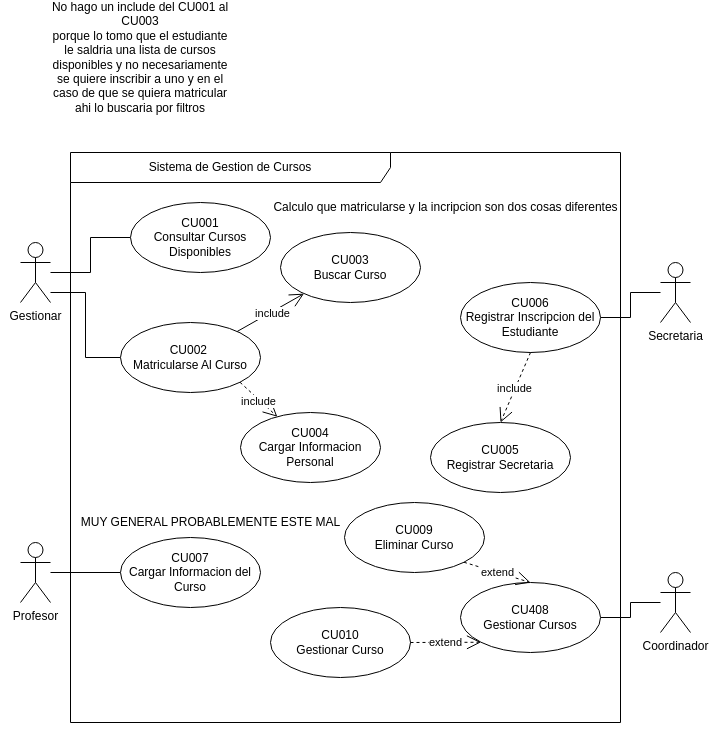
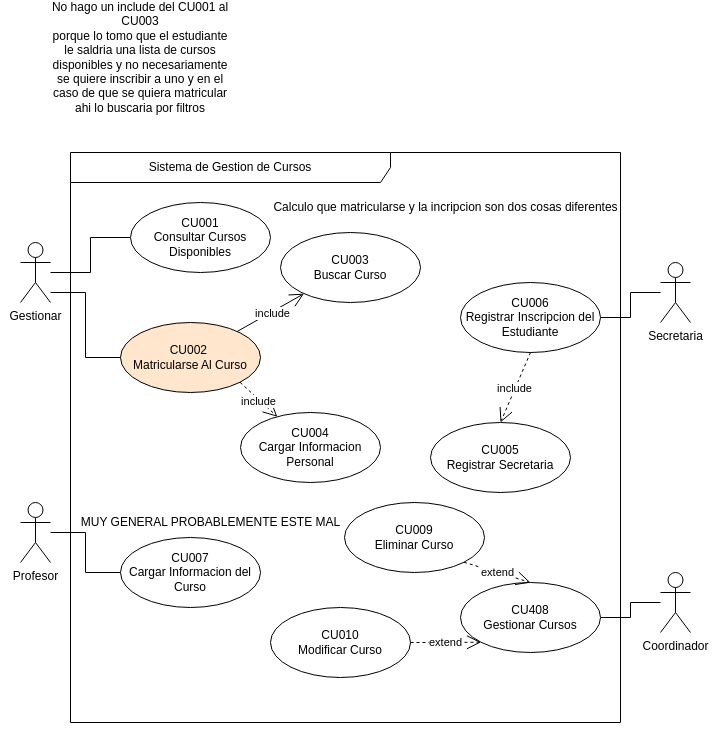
(191, 358) -> (191, 358)
(36, 573) -> (36, 533)
(341, 643) -> (341, 643)
